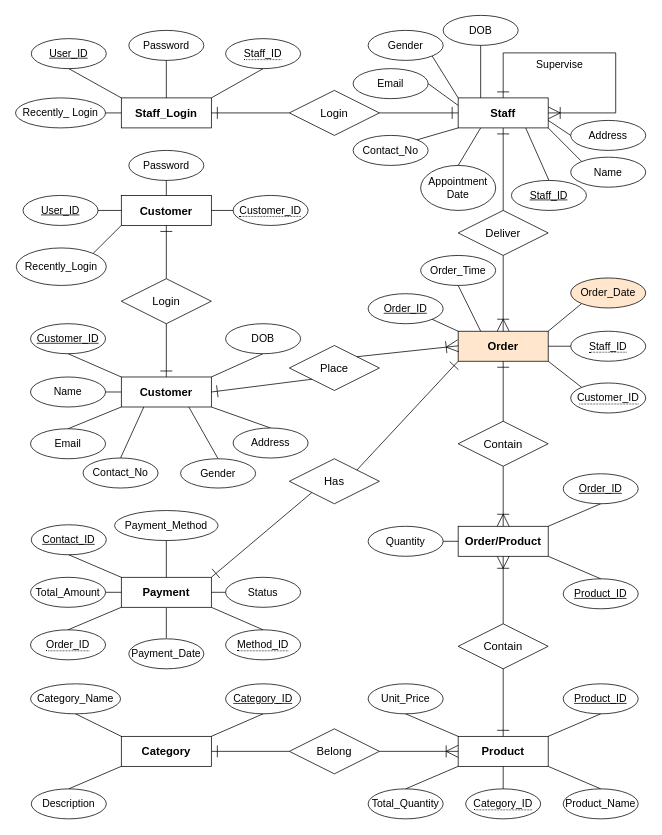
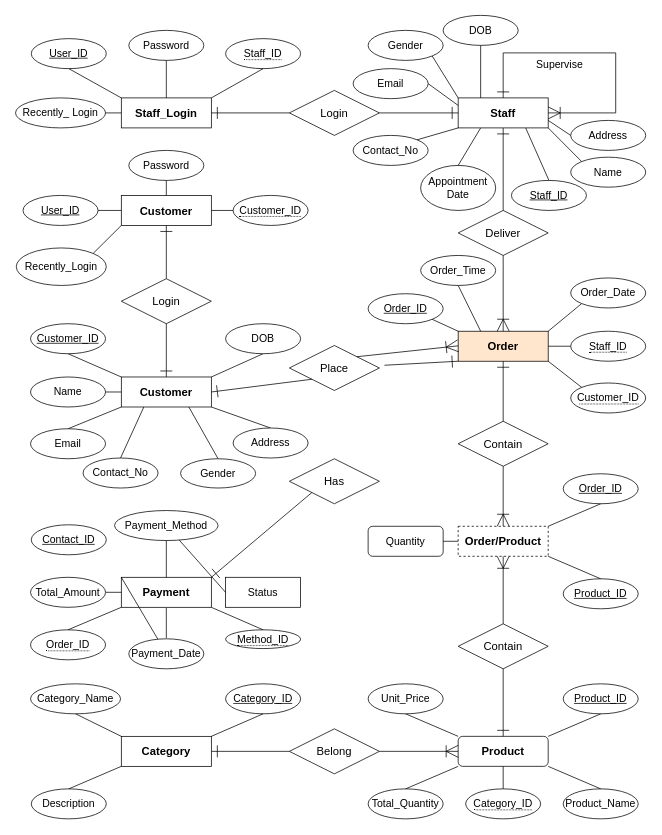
(608, 293) -> (608, 293)
(407, 416) -> (422, 363)
(405, 541) -> (405, 541)
(503, 541) -> (503, 541)
(95, 566) -> (139, 608)
(218, 592) -> (203, 566)
(263, 592) -> (263, 592)
(263, 645) -> (263, 639)
(503, 751) -> (503, 751)
